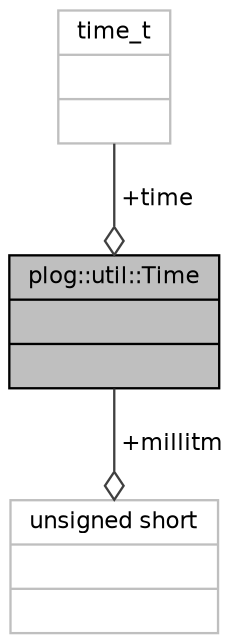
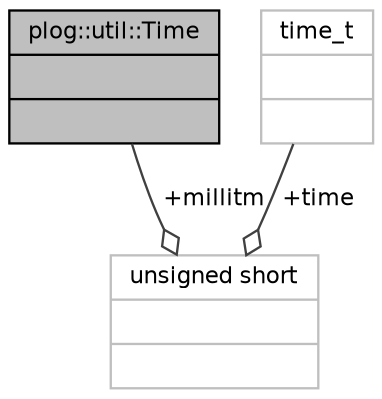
(114, 185) -> (276, 187)
